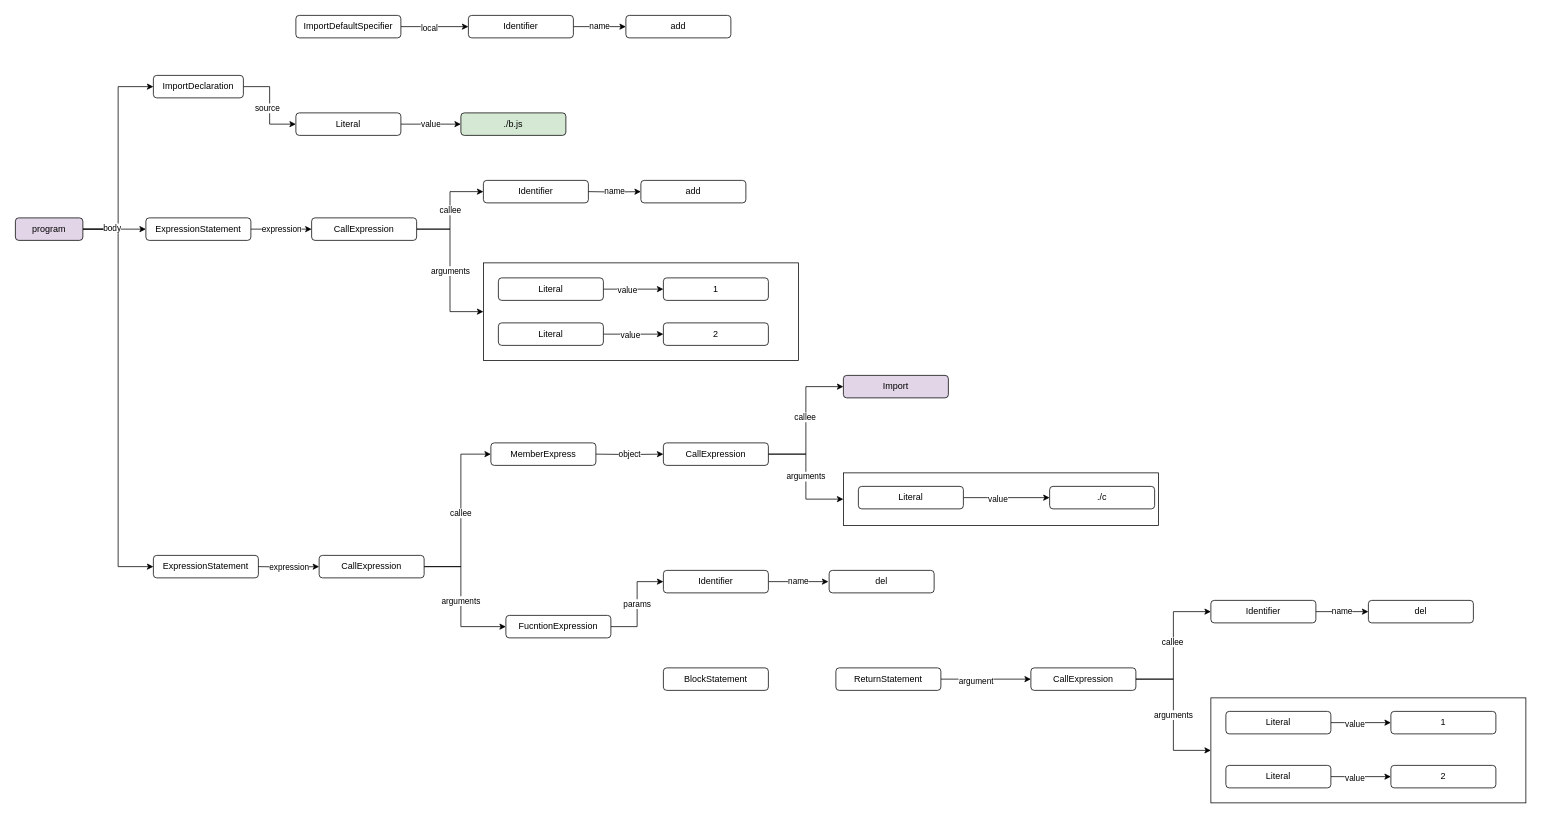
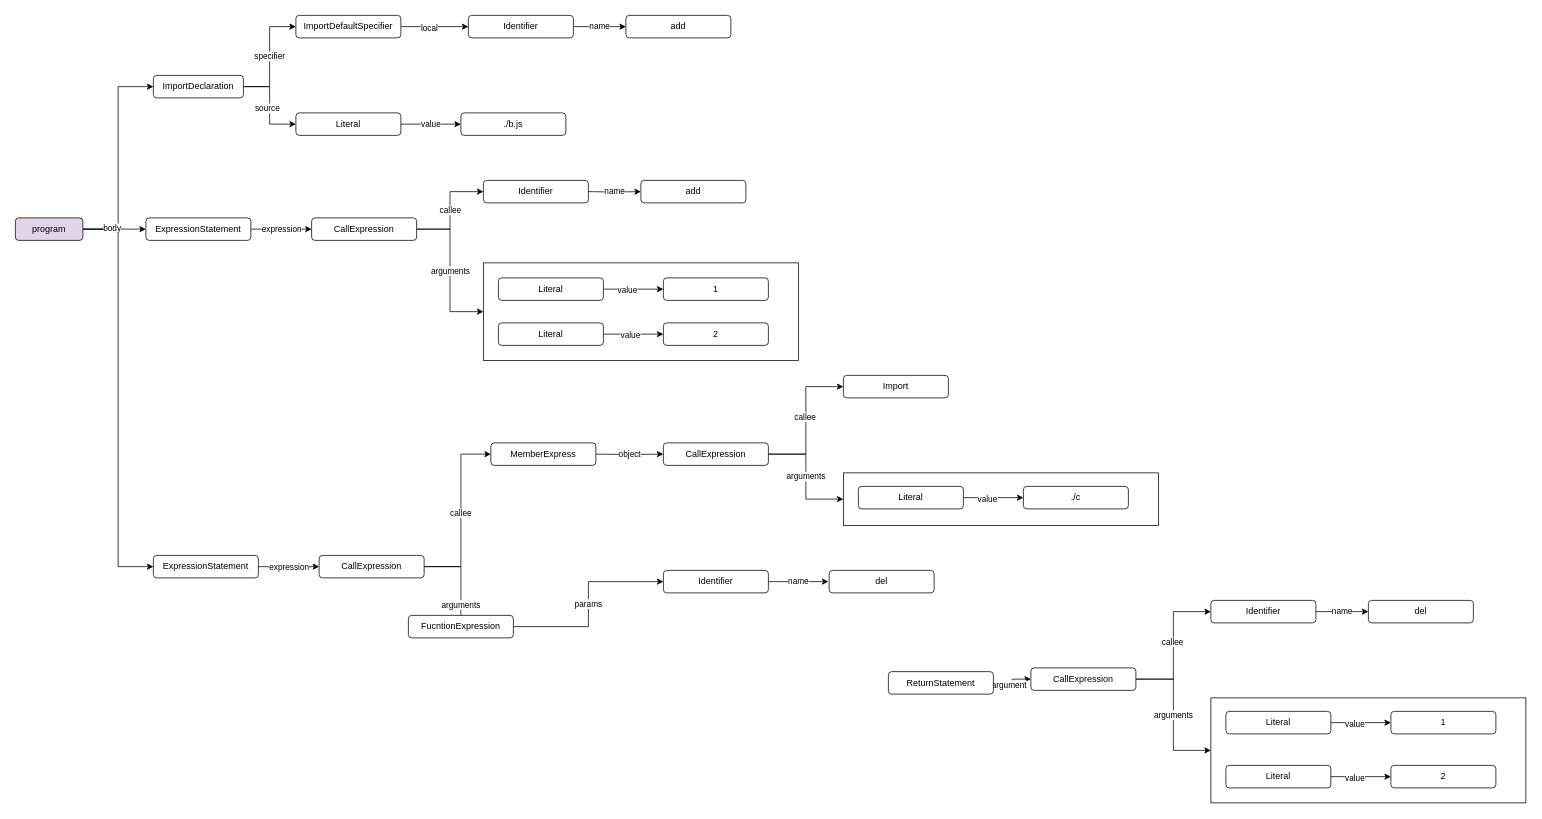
none -> (270, 46)
(513, 124) -> (513, 124)
(896, 387) -> (896, 387)
(1102, 498) -> (1076, 498)
(558, 627) -> (461, 627)
(716, 679) -> none
(888, 679) -> (941, 683)
